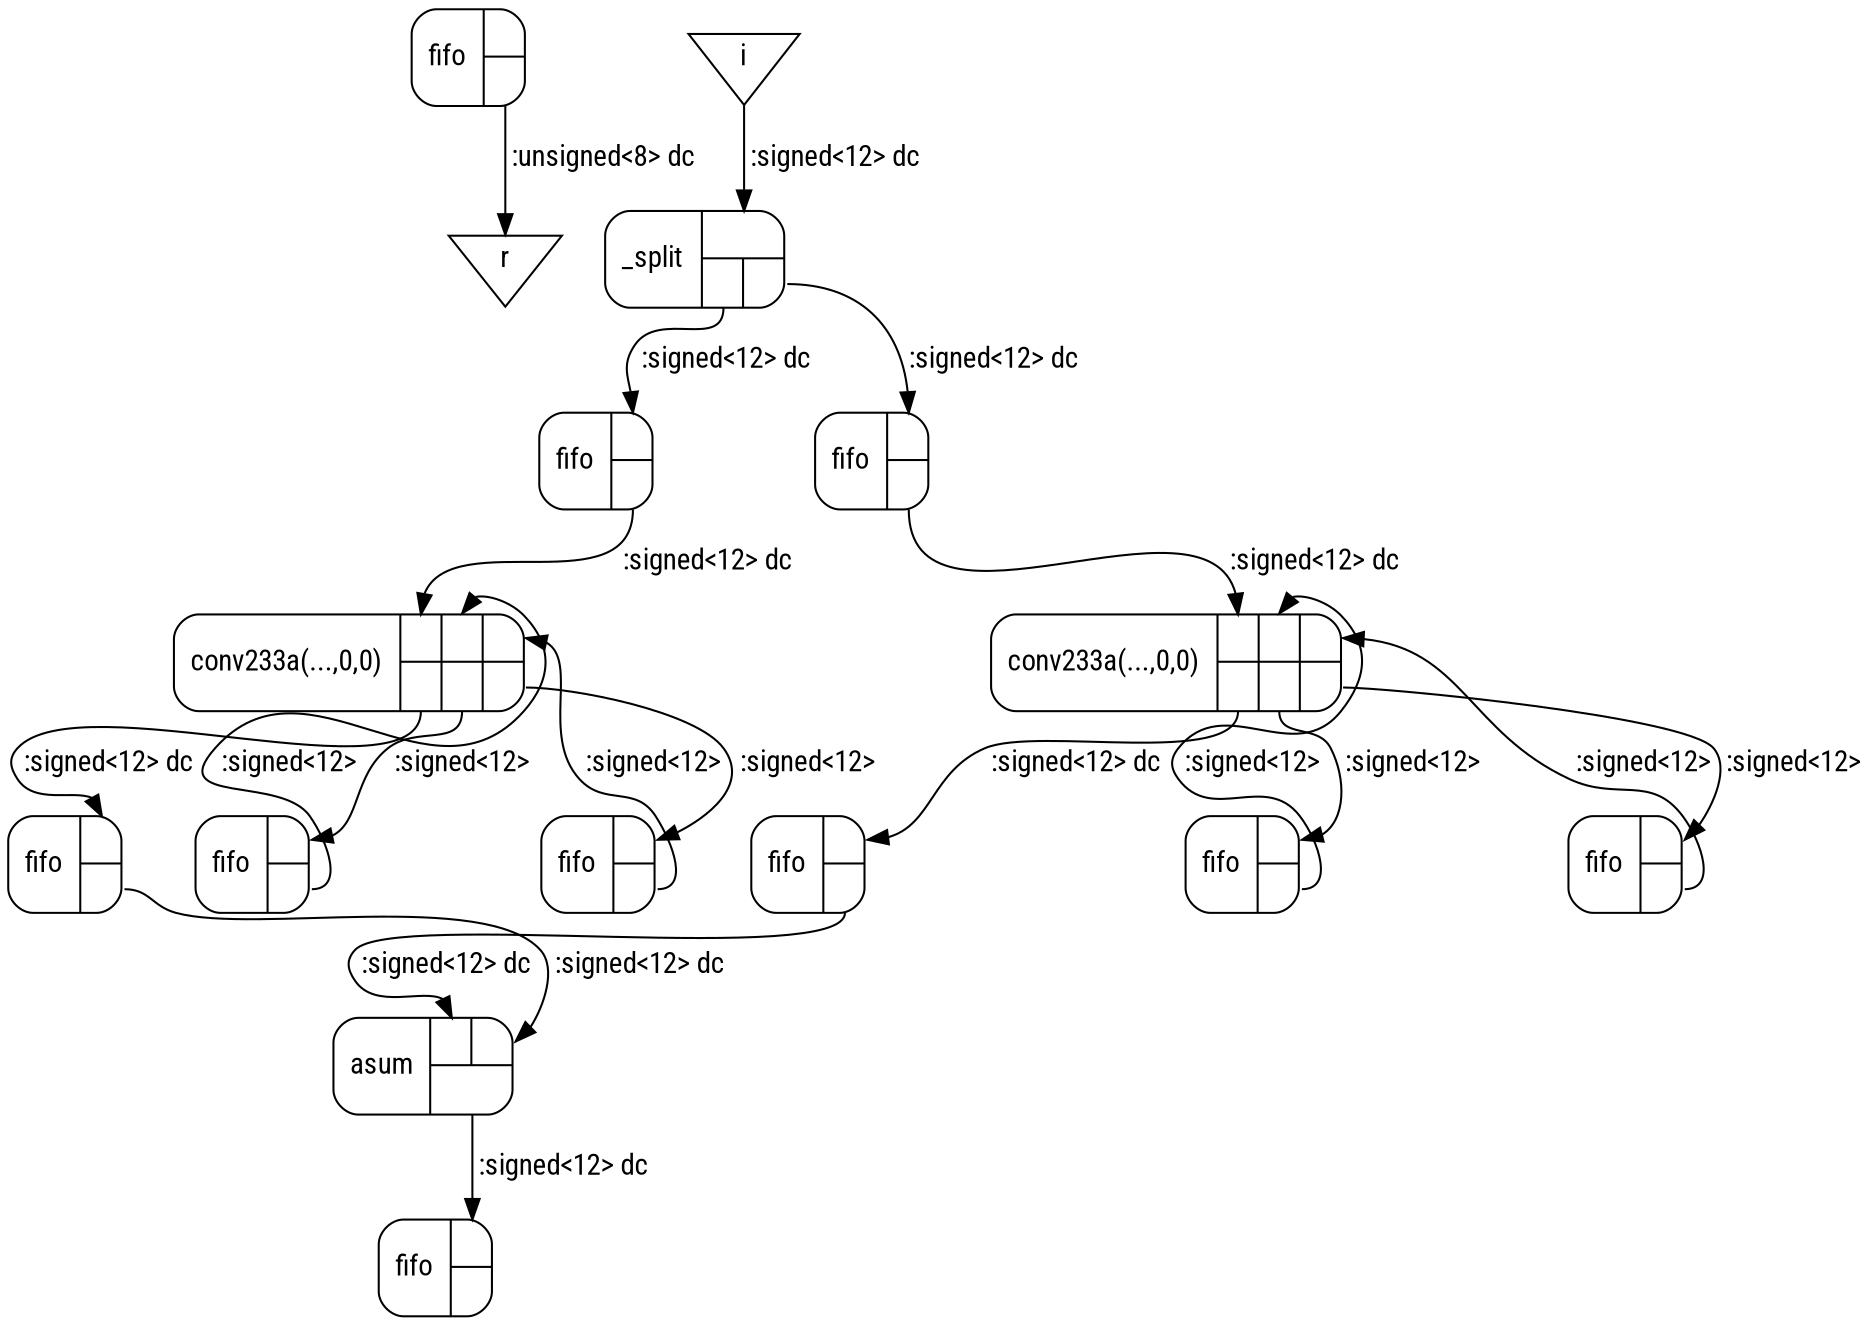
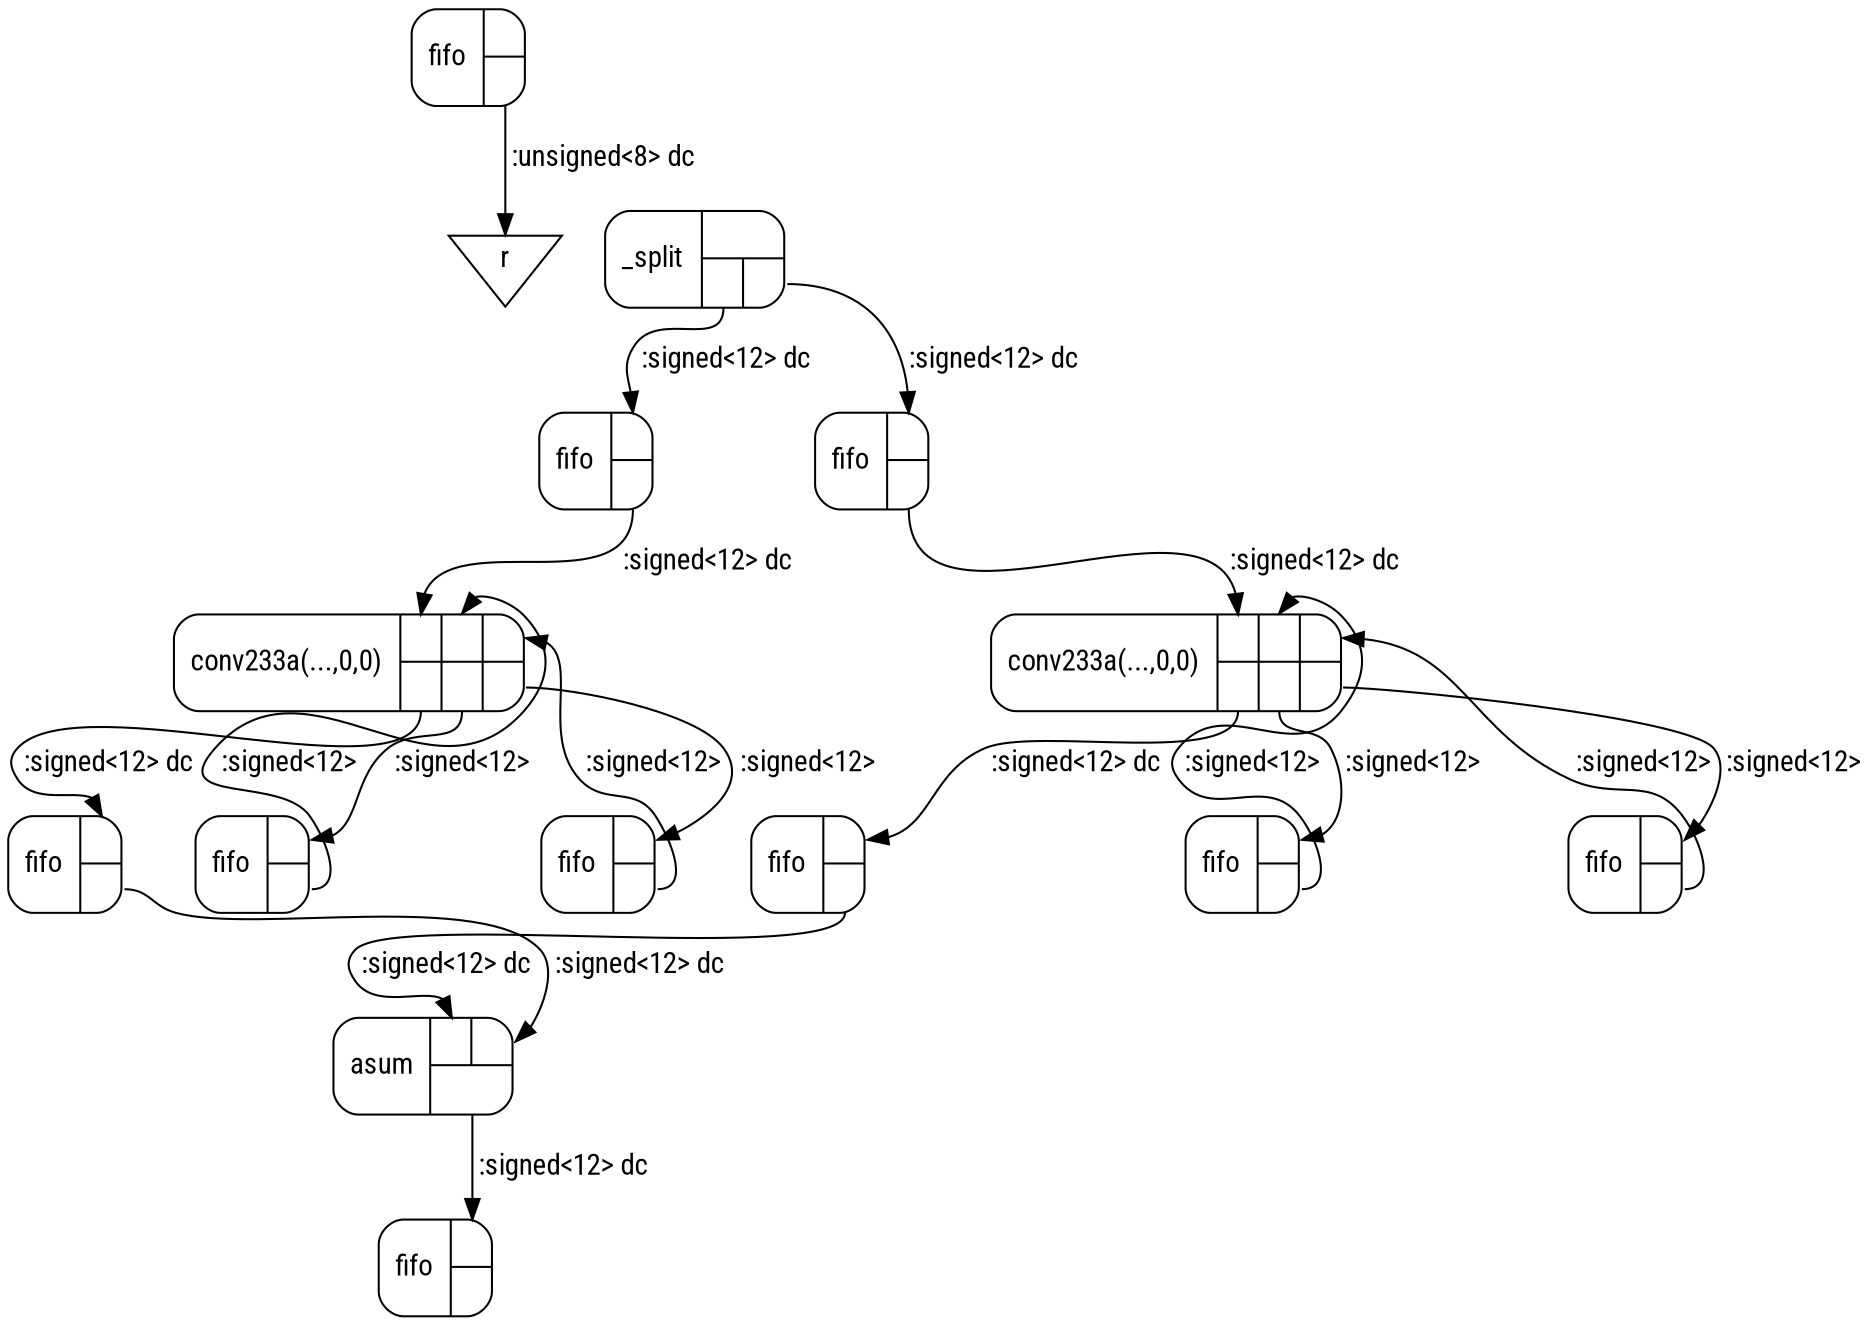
(744, 58) -> none
